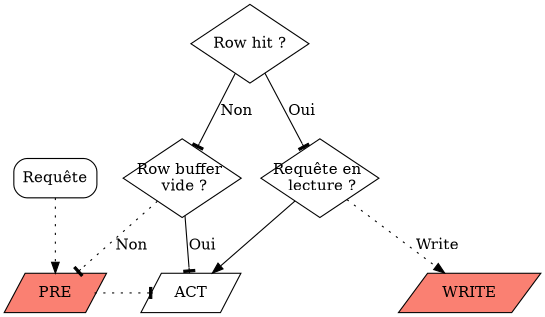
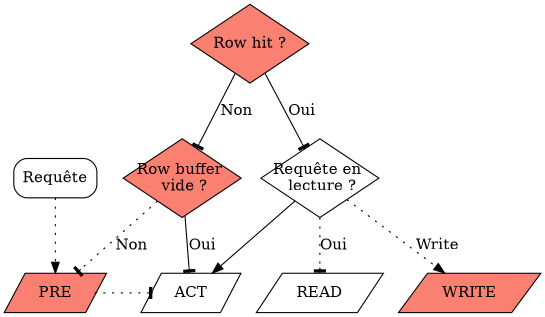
(250, 44) -> (250, 44)
(182, 178) -> (182, 178)
none -> (320, 293)
